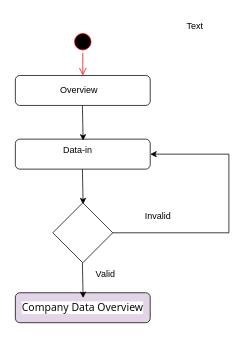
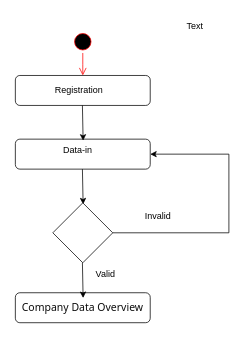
(79, 90) -> (79, 90)
(83, 308) -> (83, 308)
